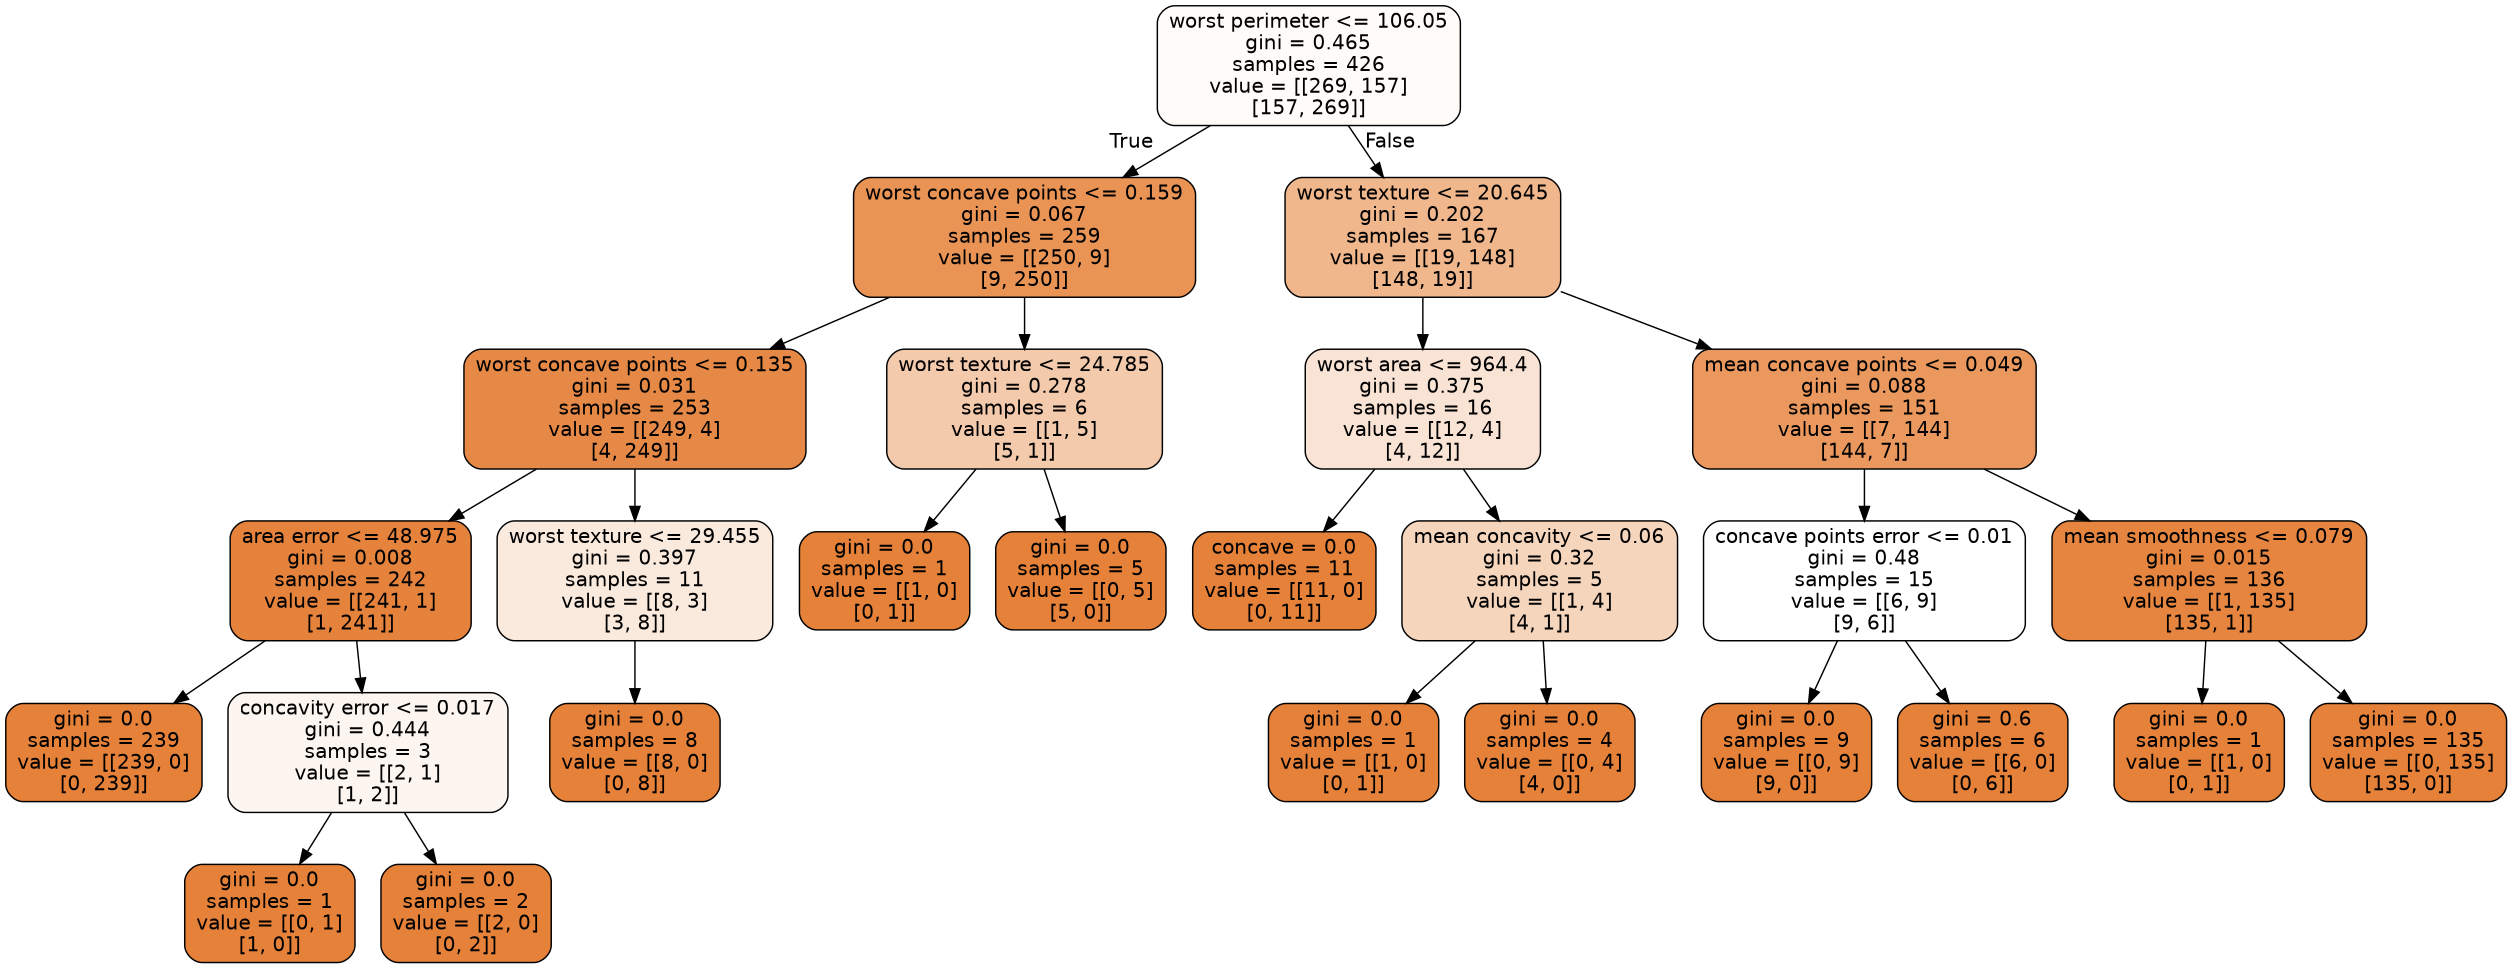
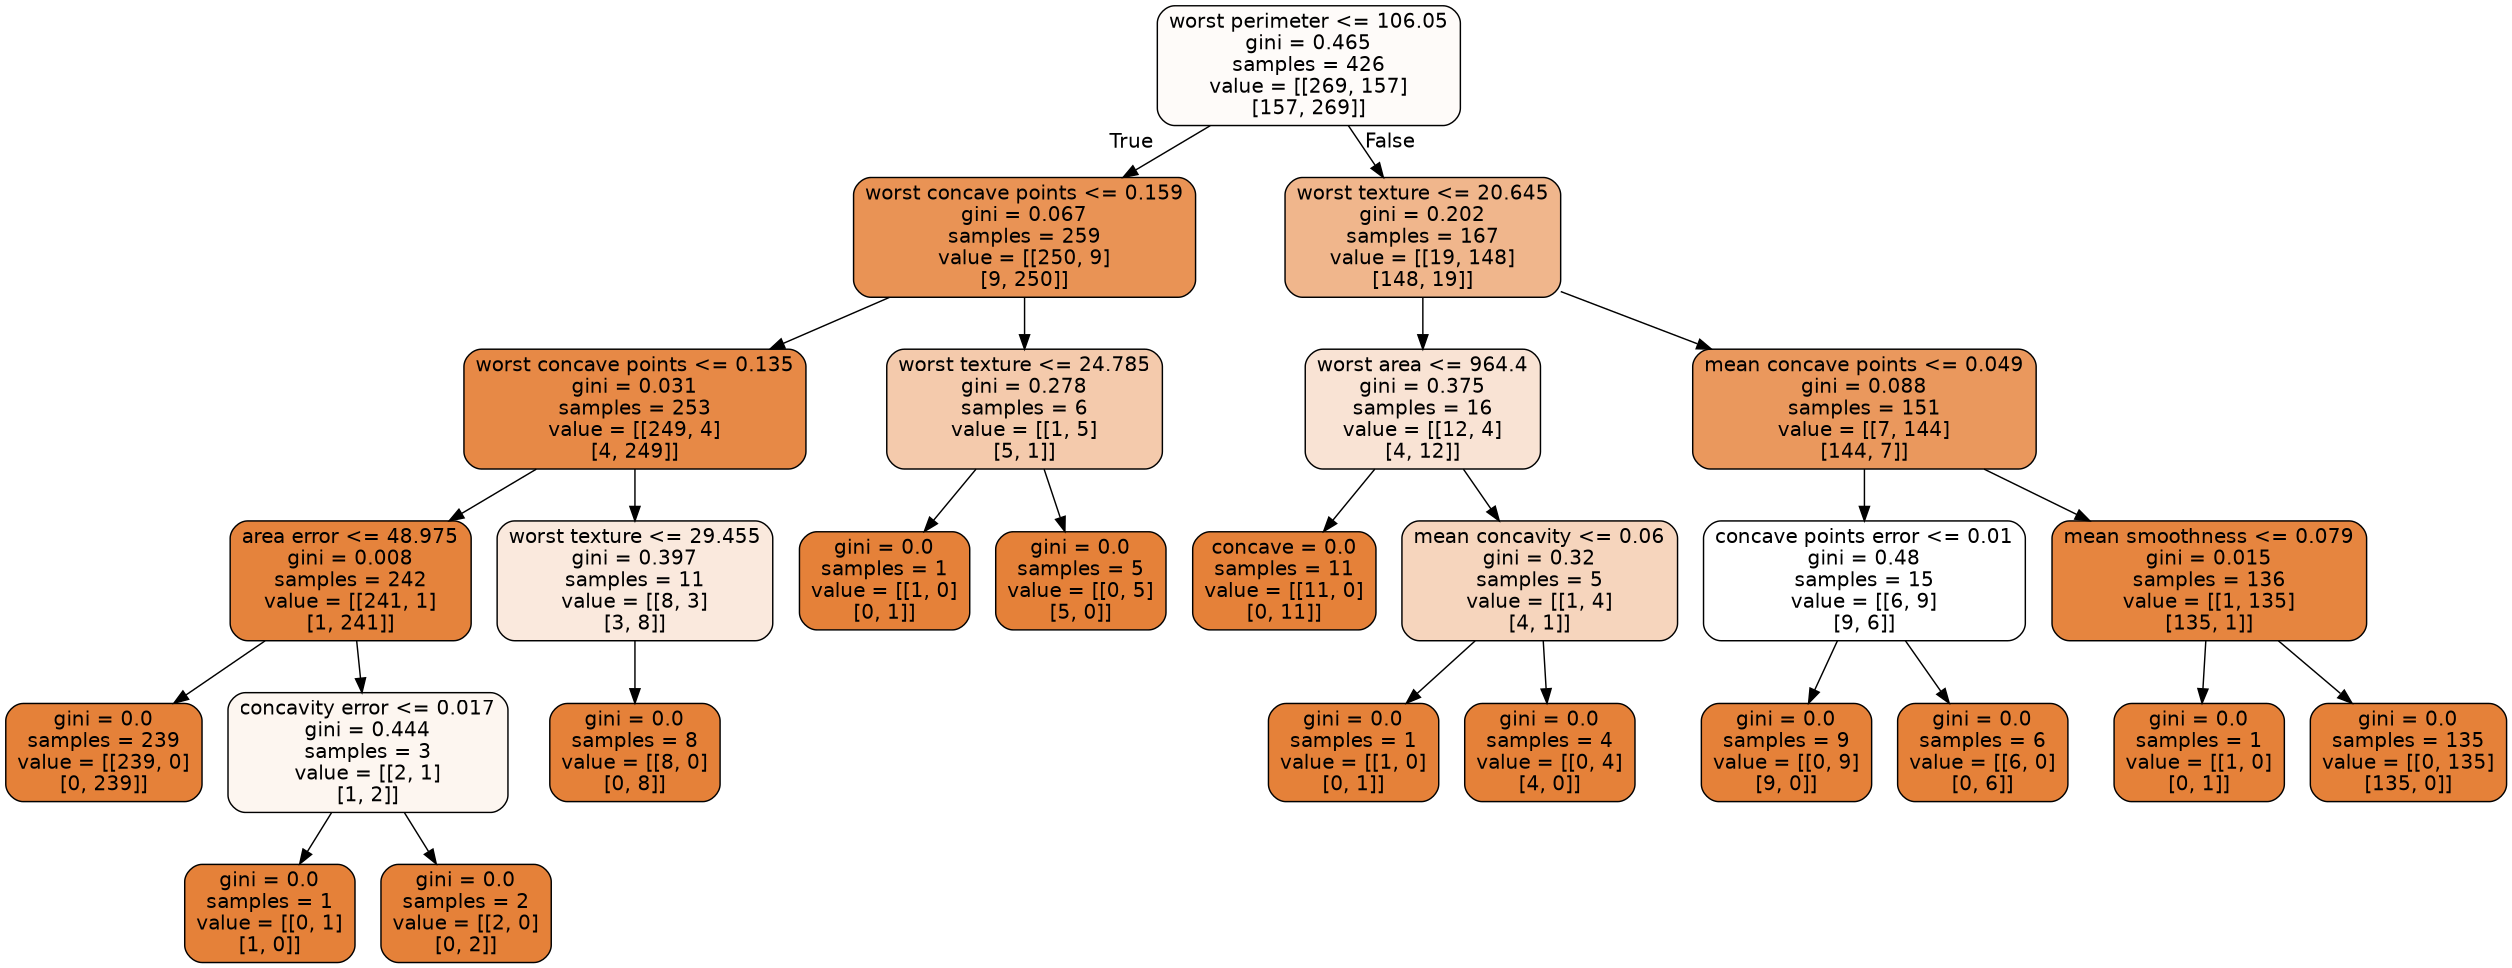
(1983, 753) -> (1983, 753)
